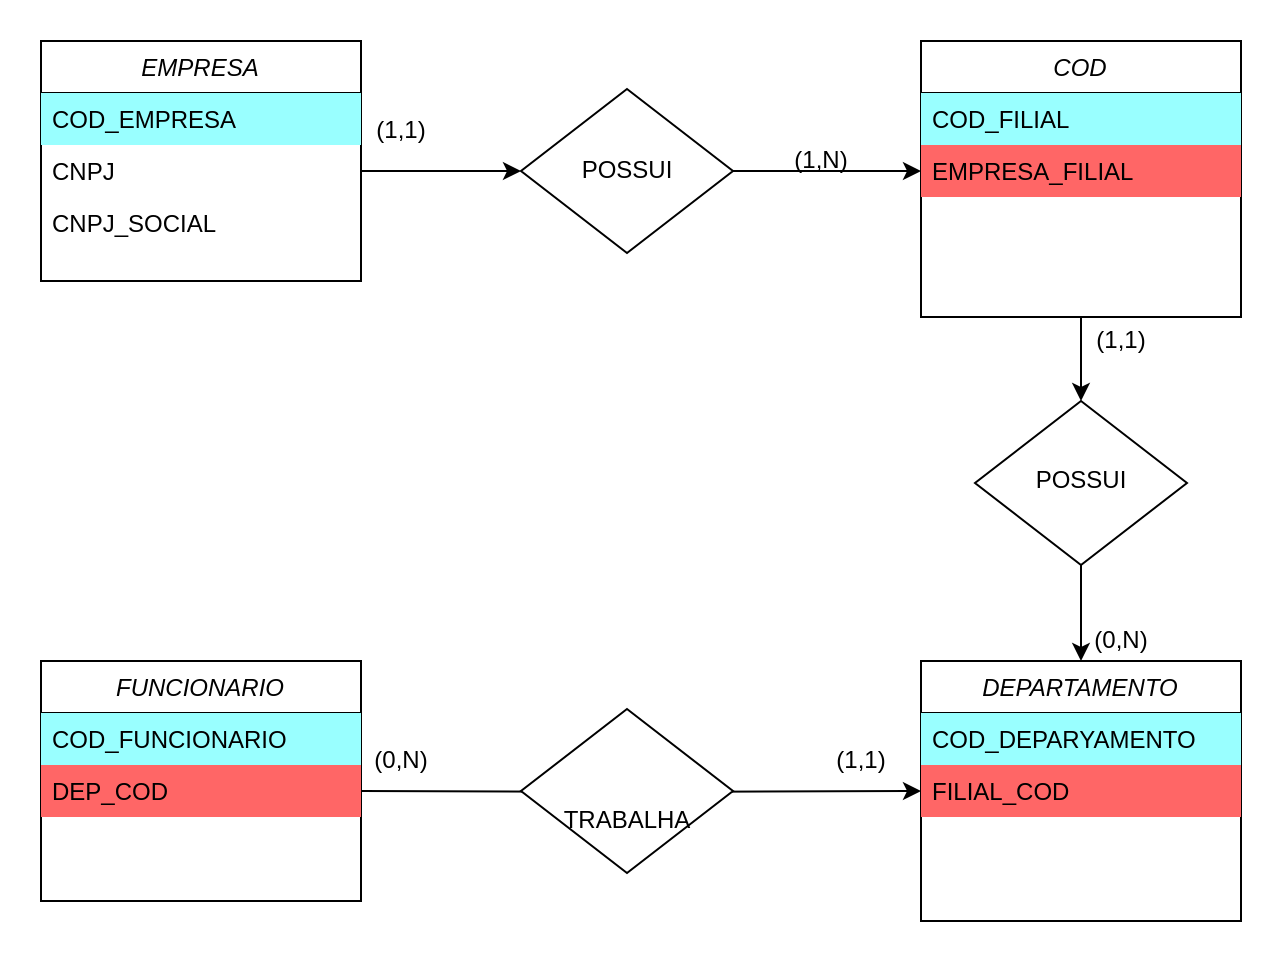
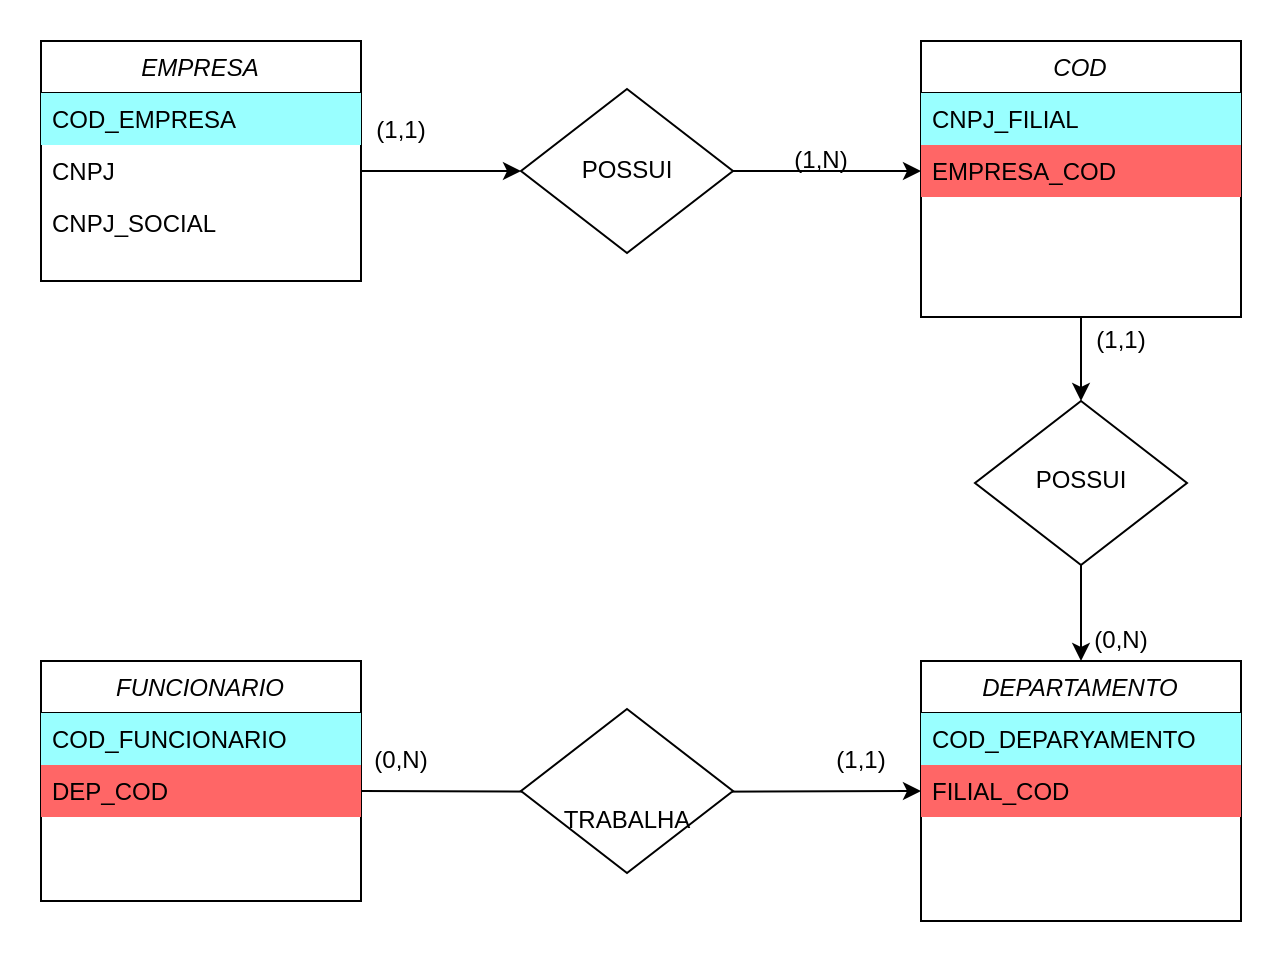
(999, 120) -> (1006, 120)
(1026, 172) -> (1006, 172)
